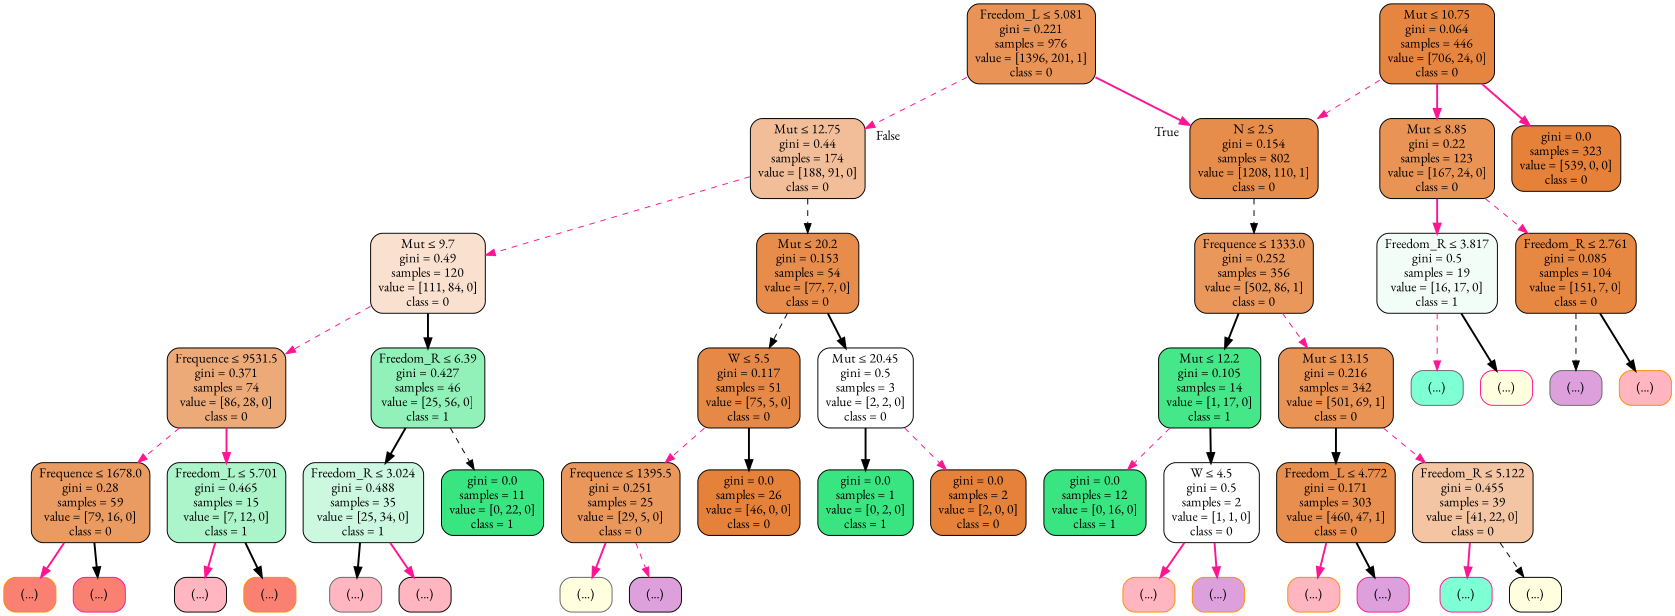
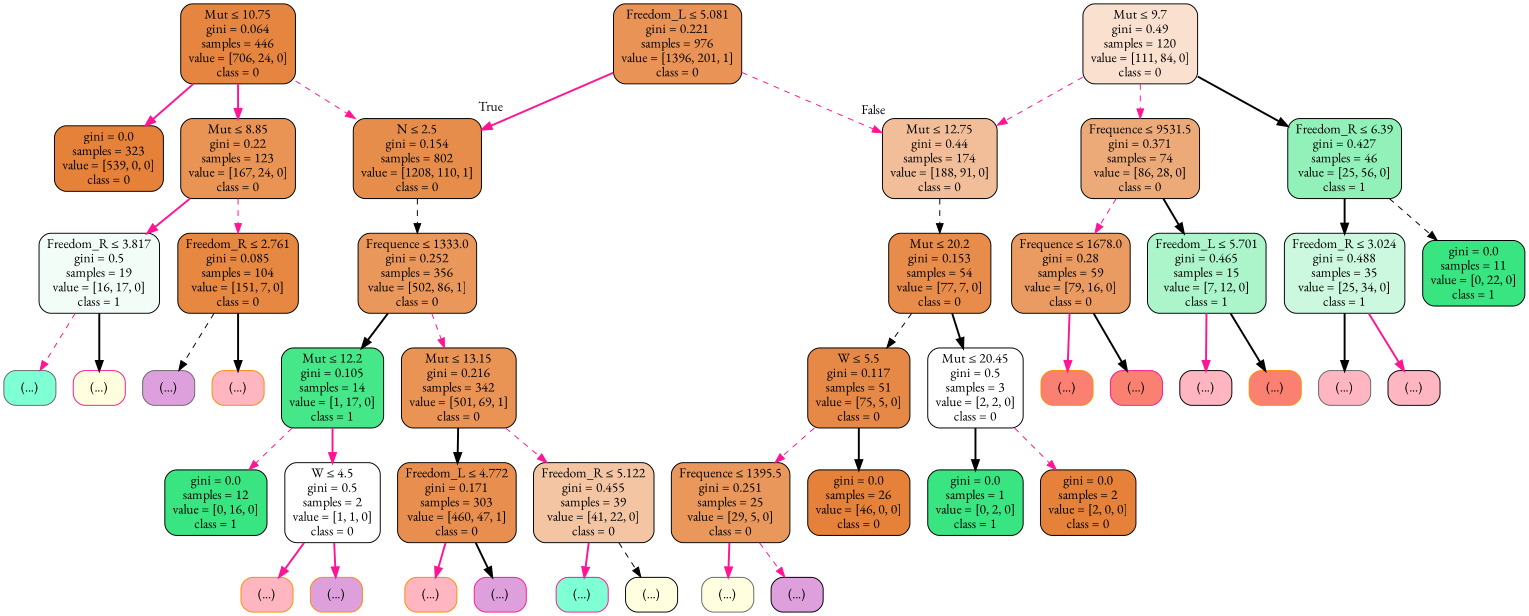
(623, 215) -> (1044, 99)
(227, 440) -> (1171, 212)
(1211, 441) -> (333, 440)
